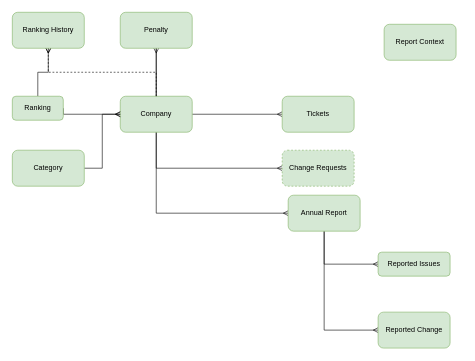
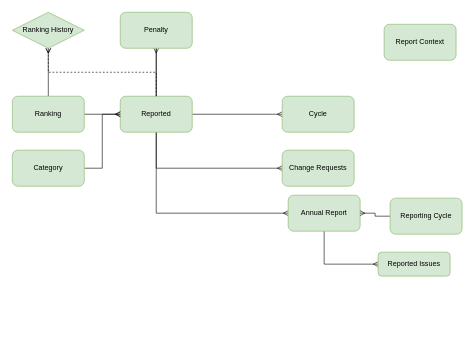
(48, 30) -> (48, 30)
(38, 108) -> (48, 114)
(156, 114) -> (156, 114)
(318, 114) -> (318, 114)
(318, 168) -> (318, 168)
none -> (375, 215)
none -> (426, 216)
(324, 325) -> none
(414, 330) -> none
